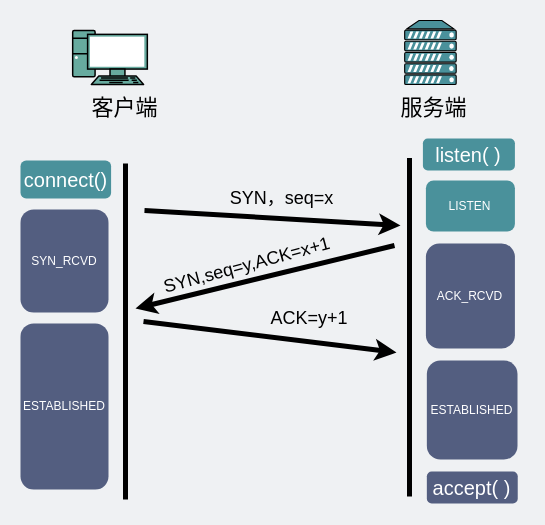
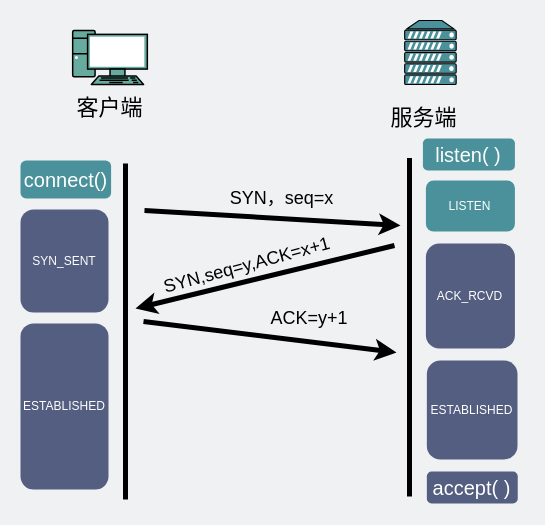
(125, 109) -> (110, 109)
(434, 109) -> (424, 119)
(65, 262) -> (65, 262)
